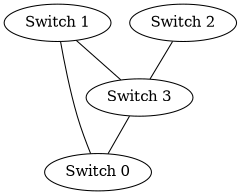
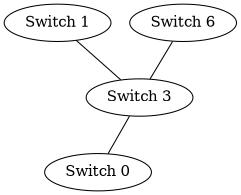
(183, 23) -> (183, 23)
(73, 99) -> none
